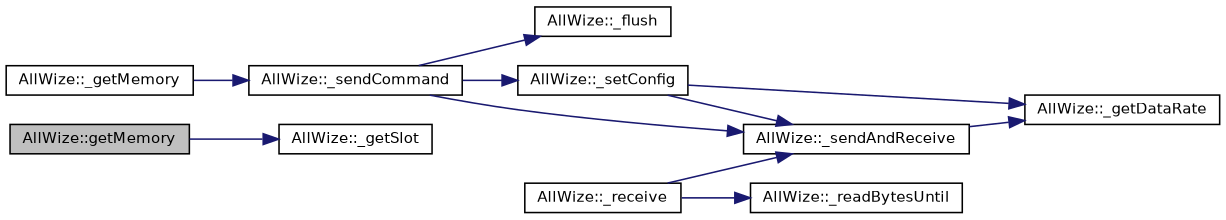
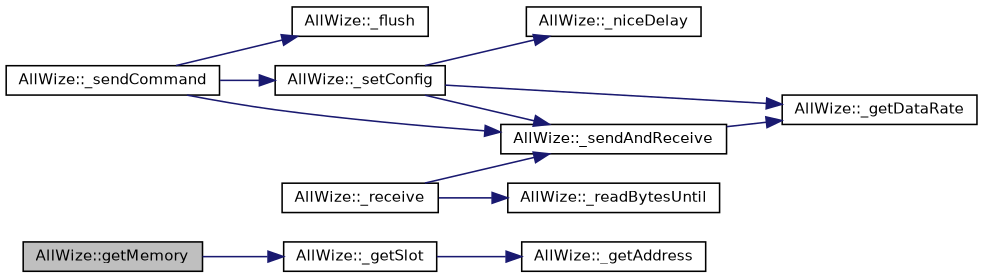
none -> (614, 22)
(100, 80) -> none
none -> (614, 257)
